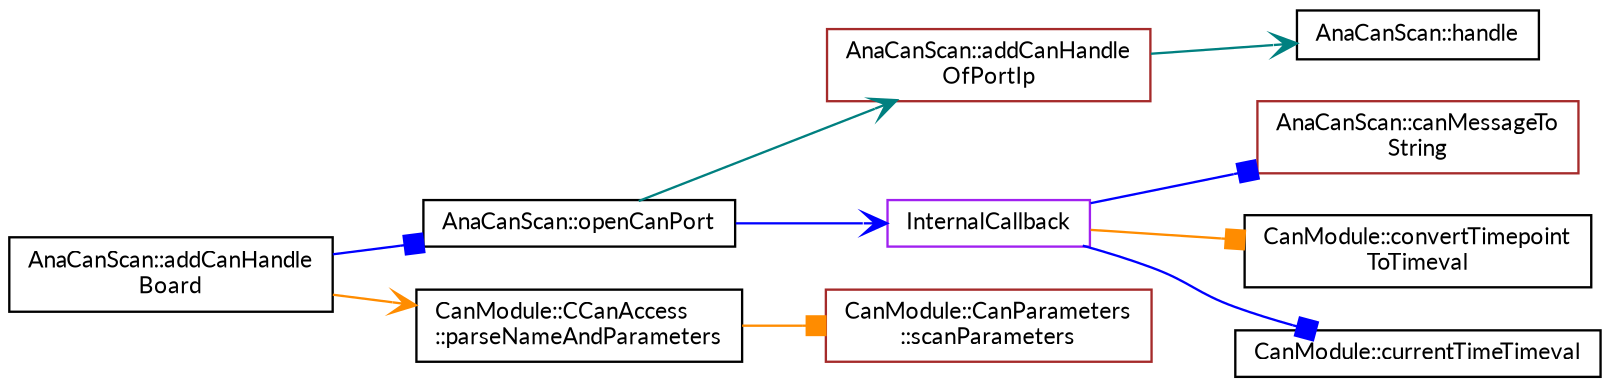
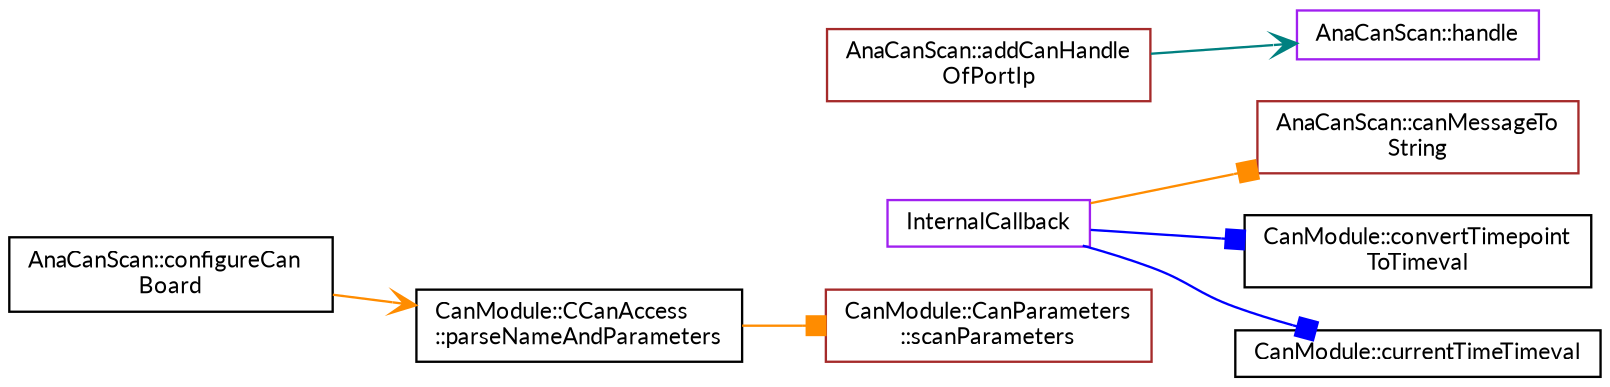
(1418, 35) -> (1418, 35)
(1162, 189) -> (1162, 189)
(579, 223) -> none
(1156, 234) -> (1156, 234)
(171, 275) -> (171, 275)
